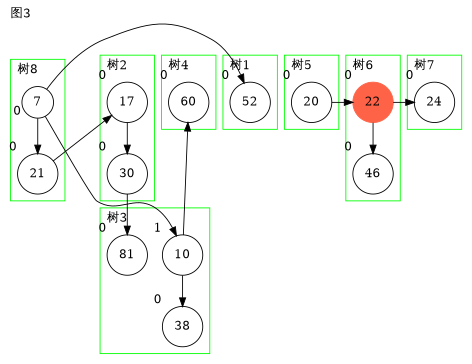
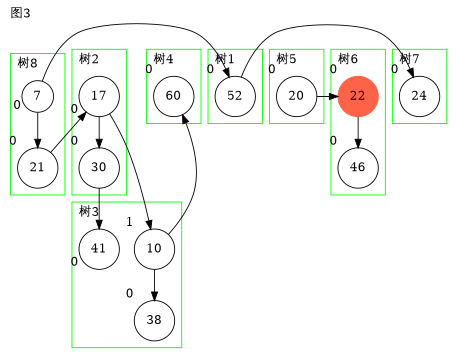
(399, 102) -> (323, 25)
(93, 197) -> (134, 165)
(127, 255) -> (99, 249)
